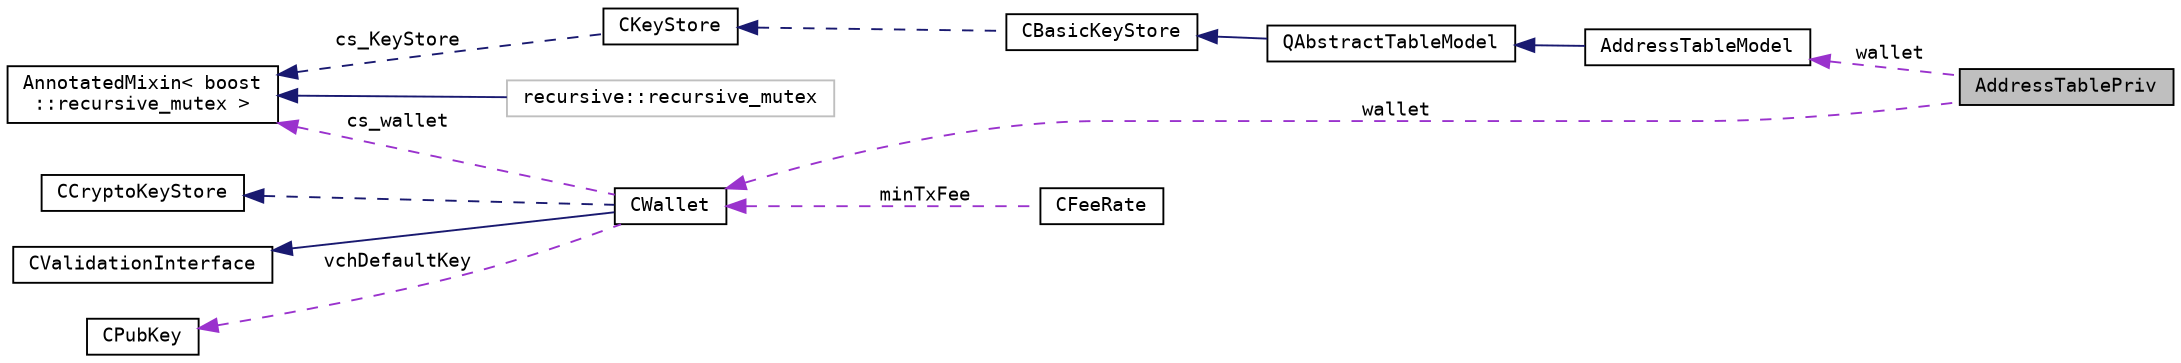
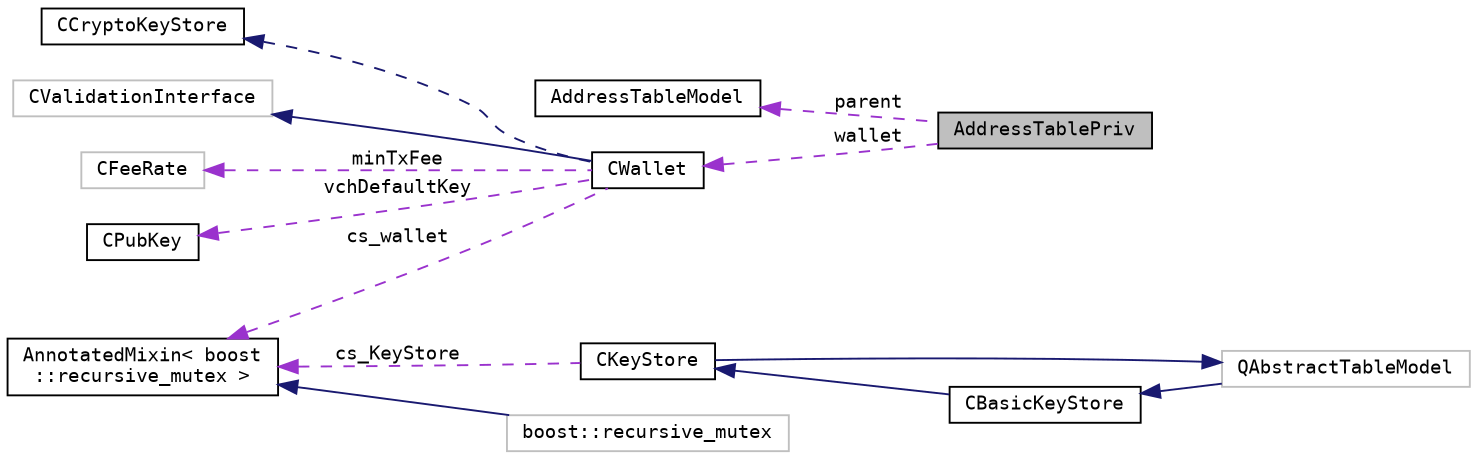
(882, 29) -> (842, 383)
(1391, 44) -> (1346, 369)
(1560, 46) -> (959, 358)
(450, 52) -> (439, 366)
(1885, 54) -> (864, 103)
(671, 98) -> (648, 433)
(893, 206) -> (408, 170)
(1102, 206) -> (143, 170)
(143, 265) -> (143, 98)
